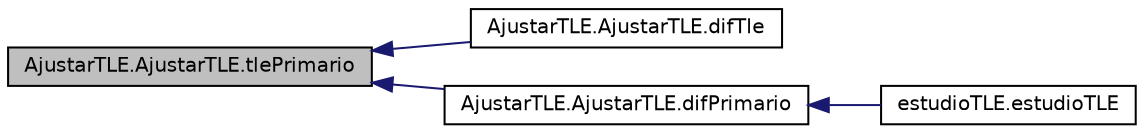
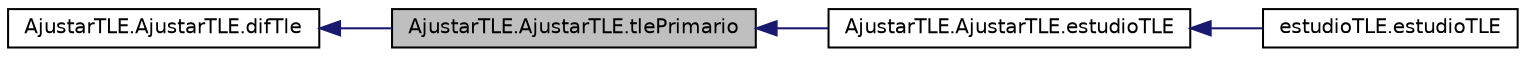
(432, 45) -> (366, 28)
(626, 105) -> (1009, 28)
